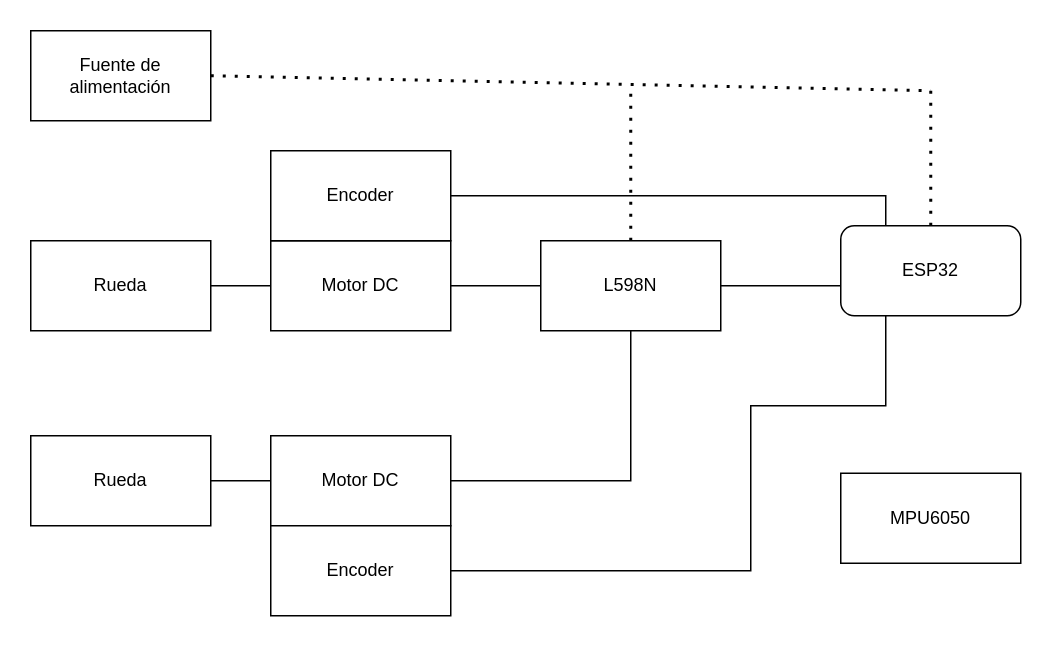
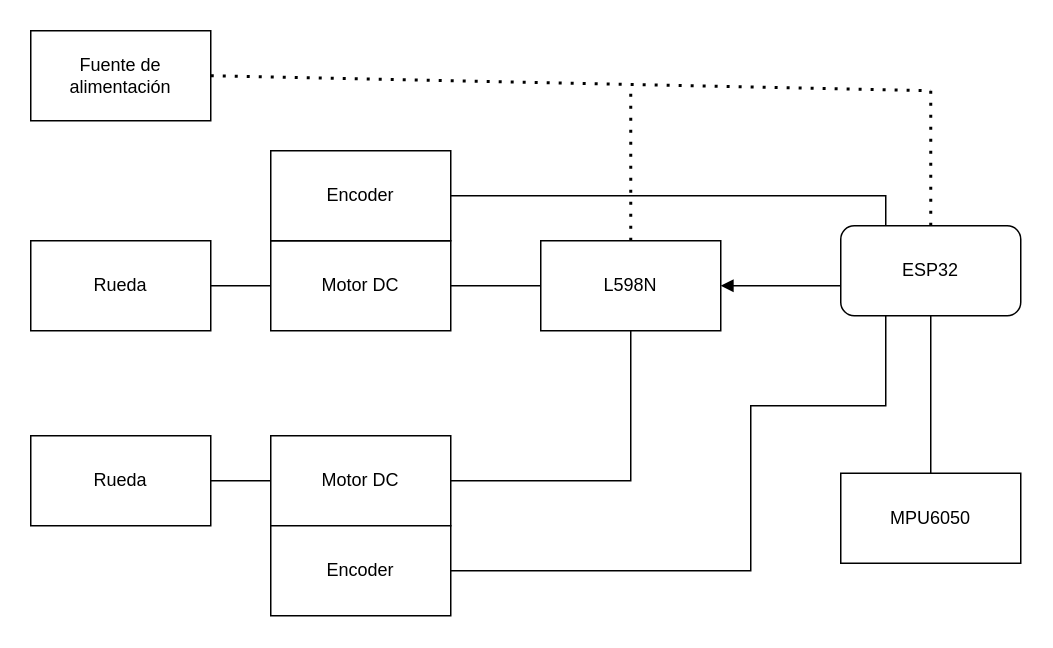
(728, 286) -> (734, 286)
none -> (931, 394)
